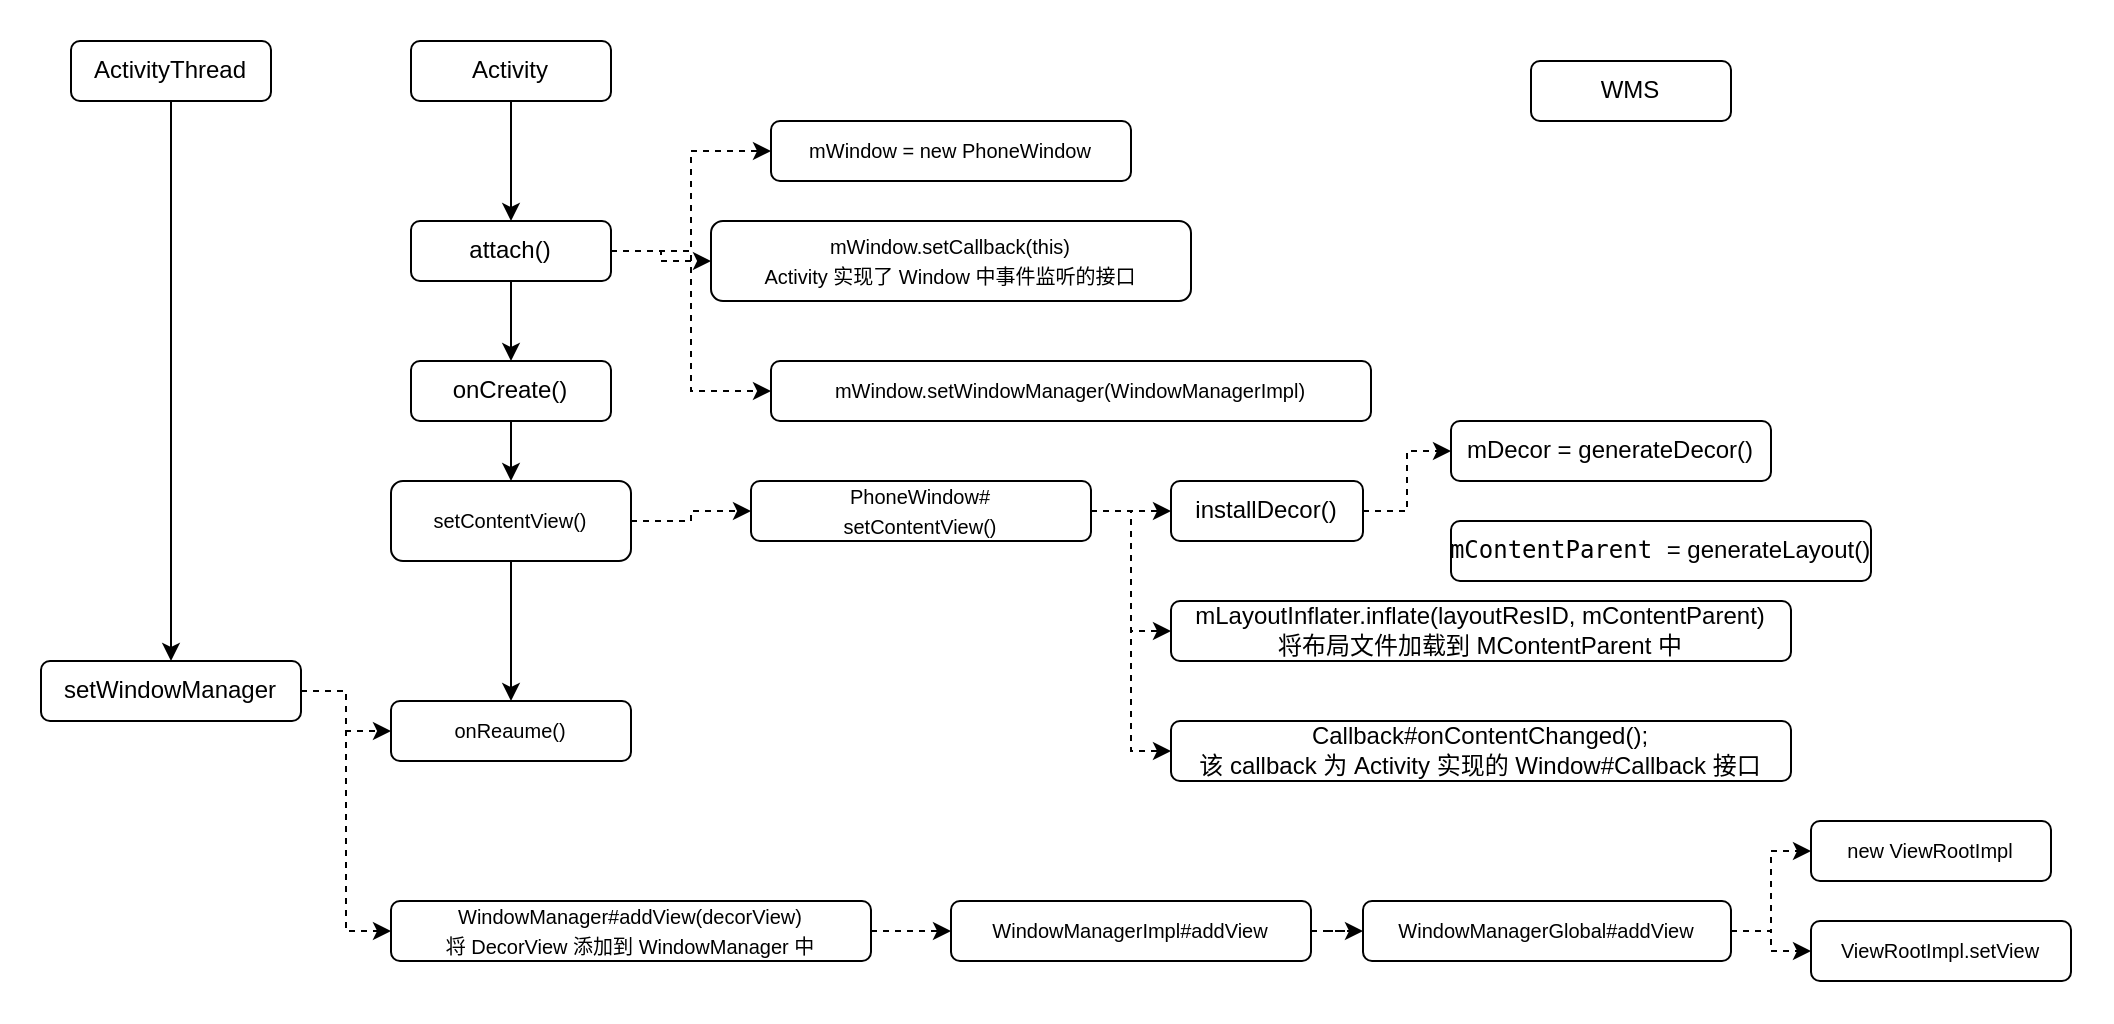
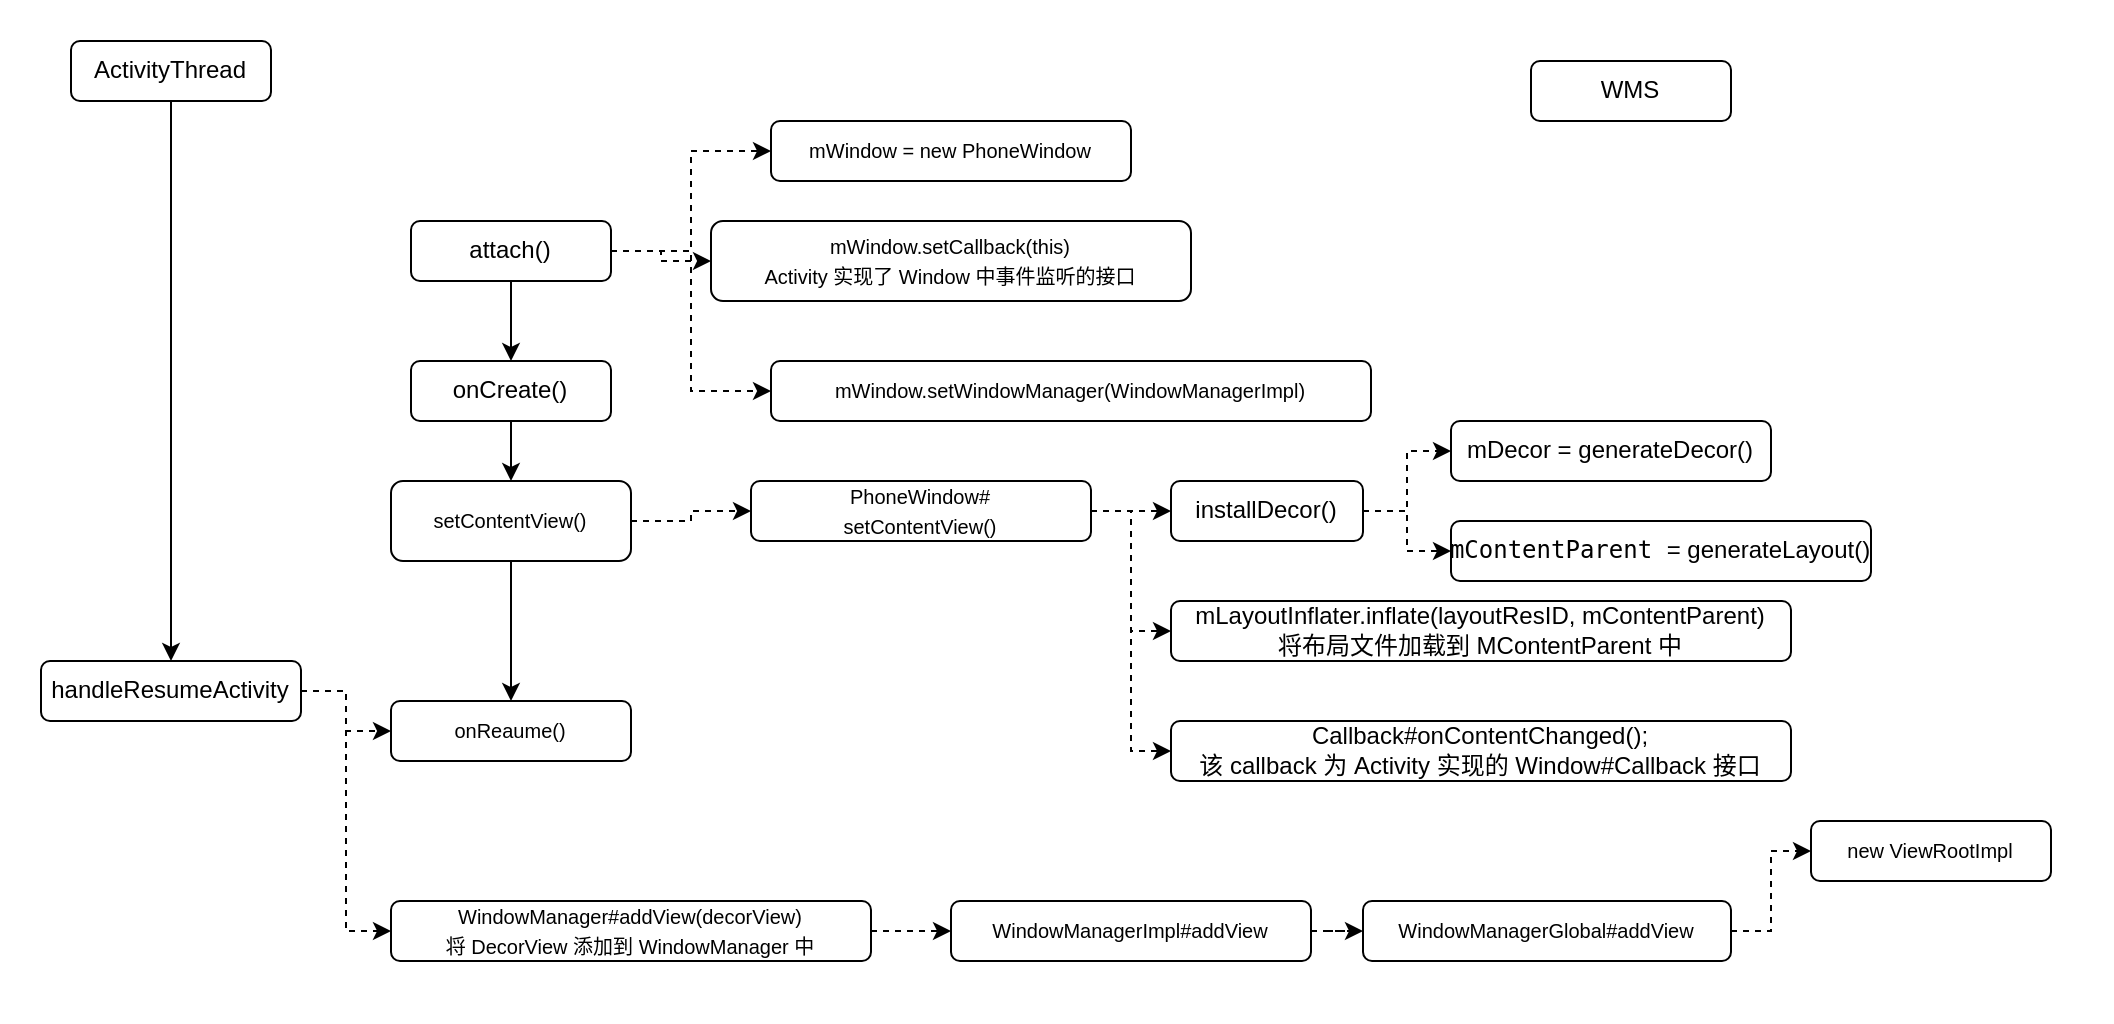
(511, 71) -> none
(511, 154) -> none
none -> (1407, 548)
(171, 691) -> (171, 691)
(1777, 951) -> none
(1941, 951) -> none
